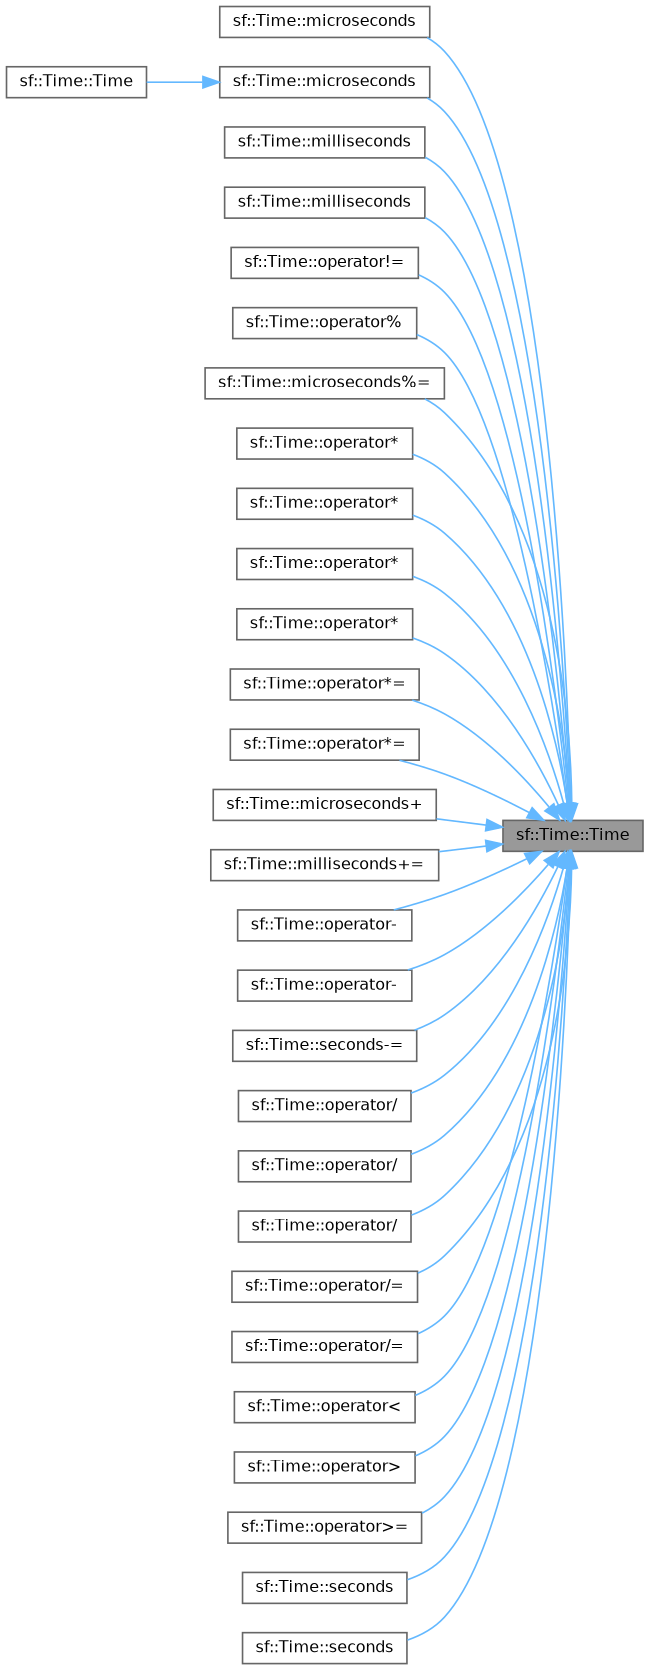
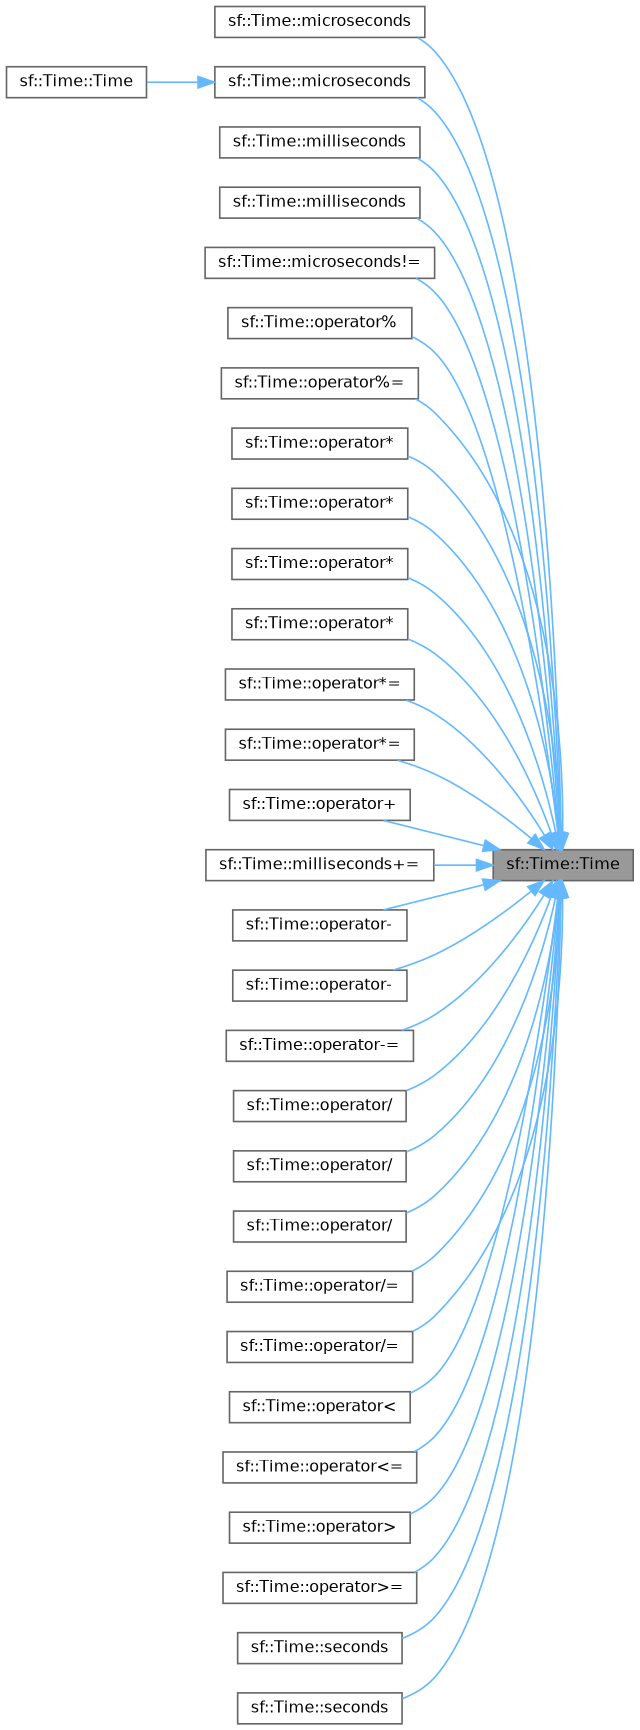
(325, 263) -> (320, 263)
(325, 383) -> (320, 383)
(325, 805) -> (320, 805)
(325, 1046) -> (320, 1046)
none -> (320, 1467)
